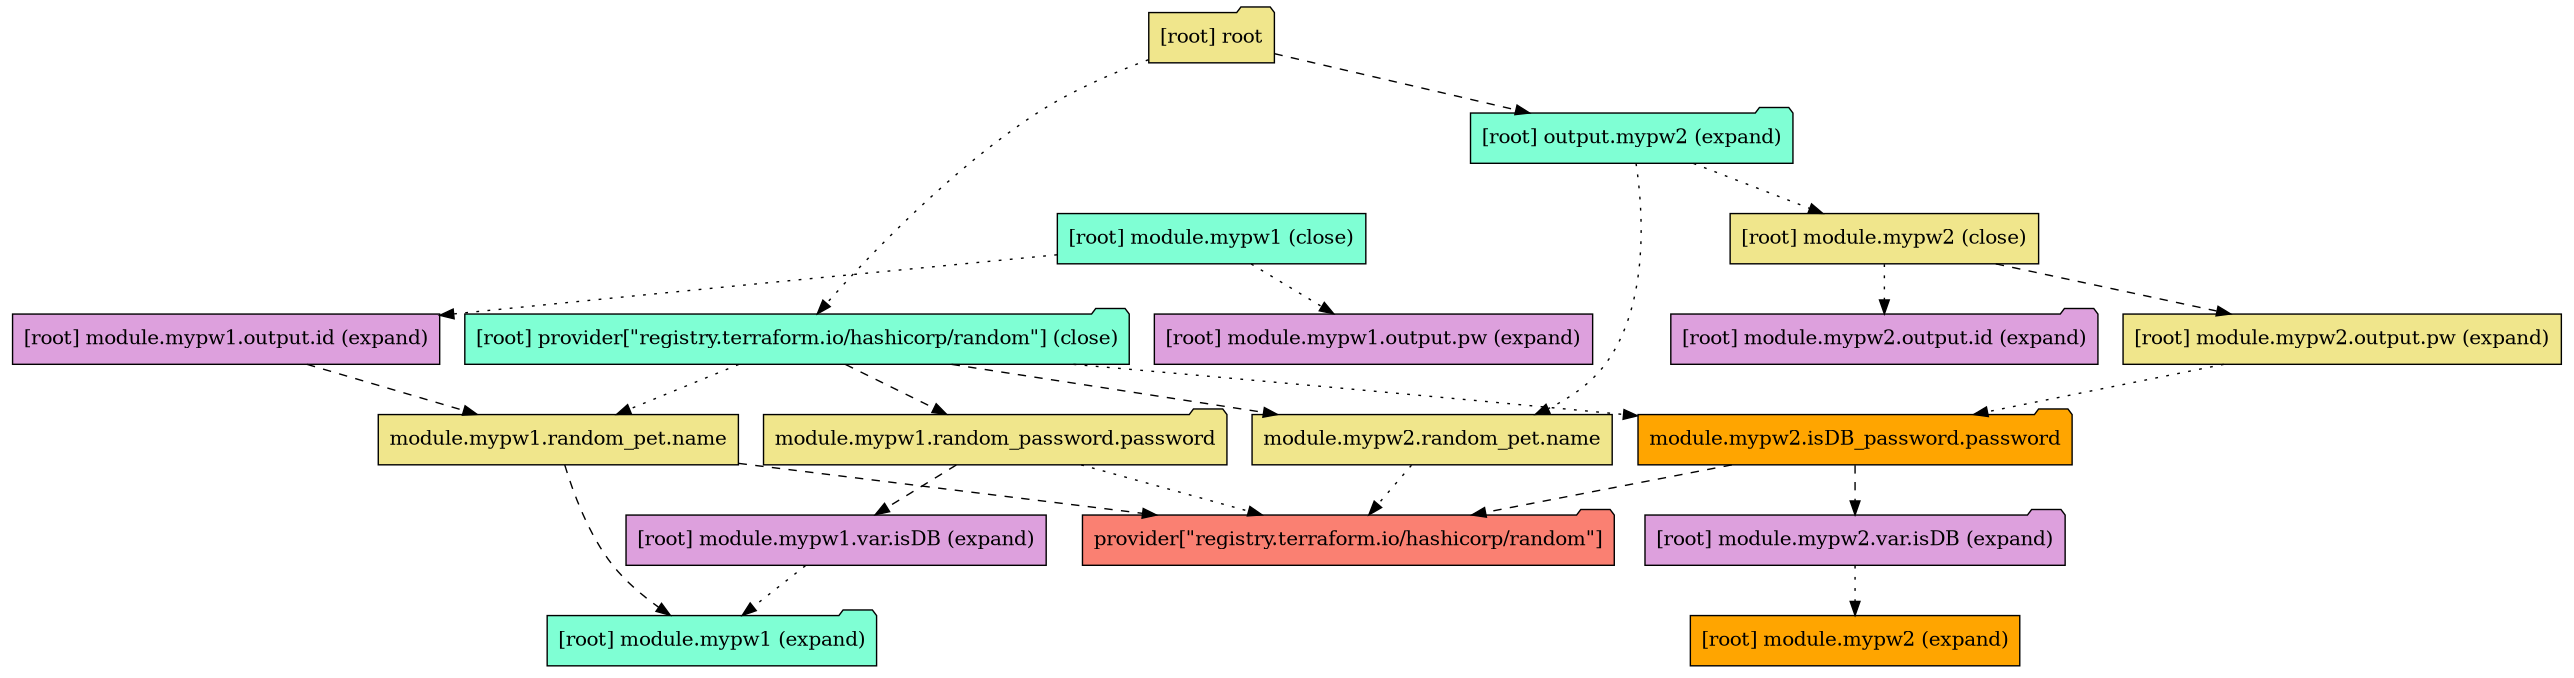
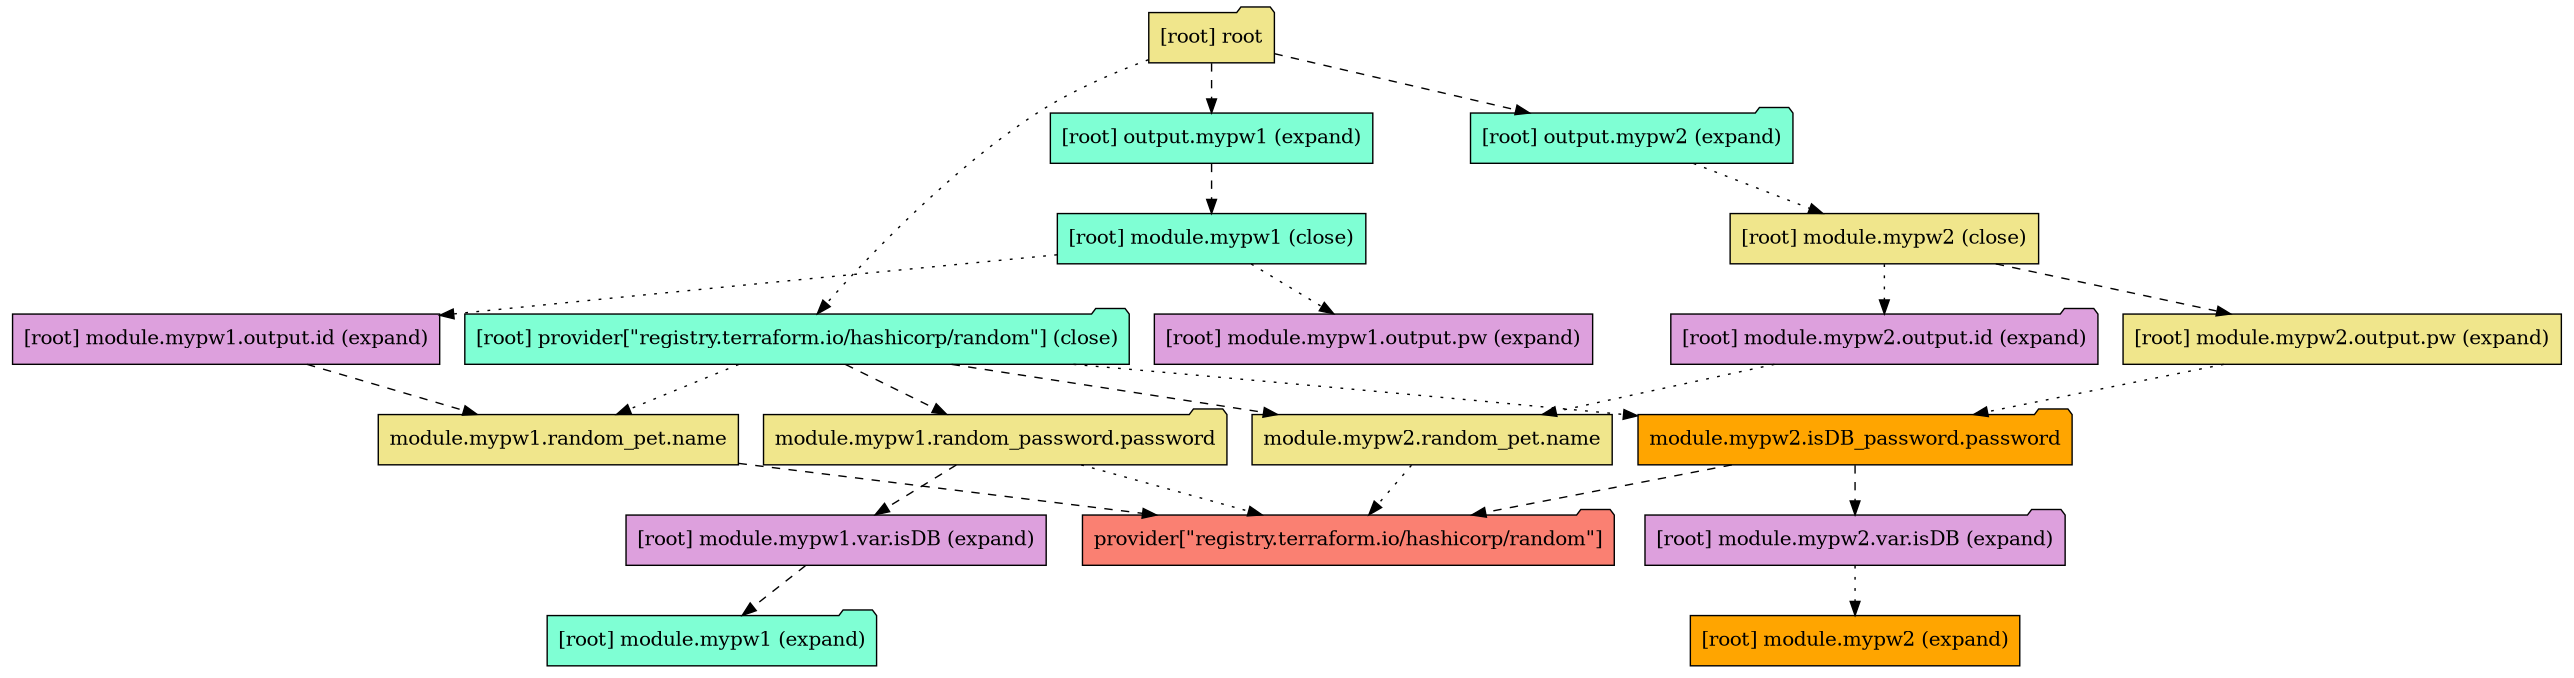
none -> (1212, 138)
(1633, 303) -> (1665, 388)
(599, 545) -> none
(779, 586) -> (779, 586)
